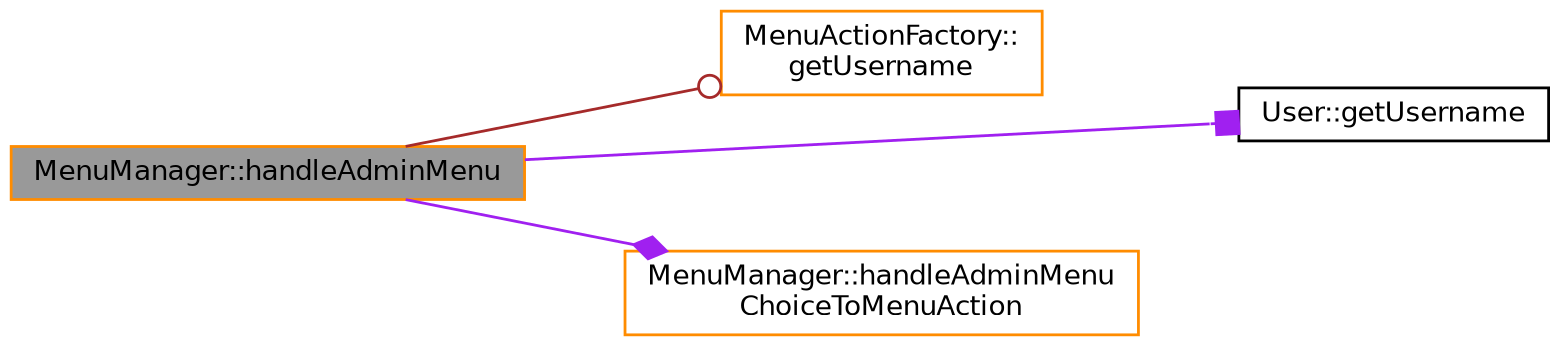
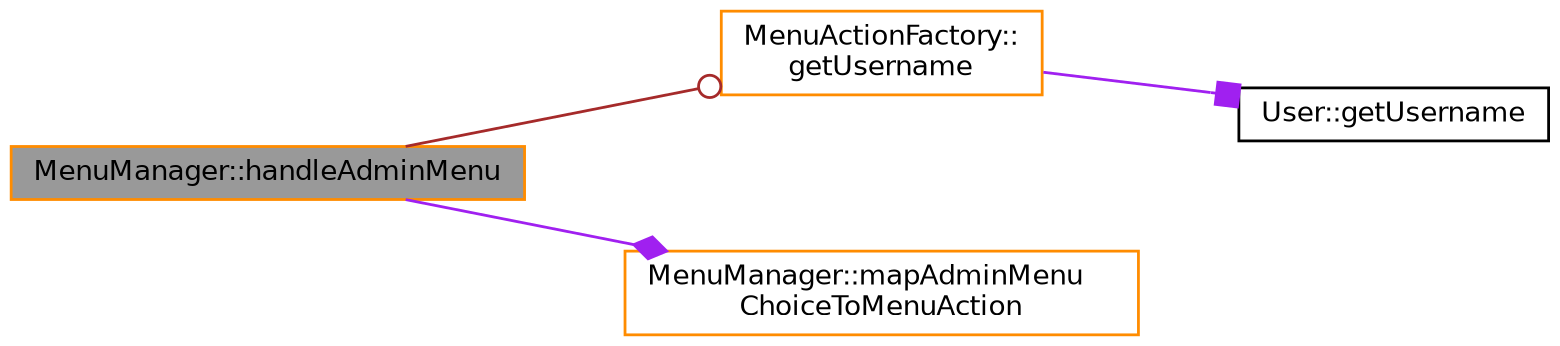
(867, 142) -> (1127, 82)
(882, 293) -> (882, 293)
